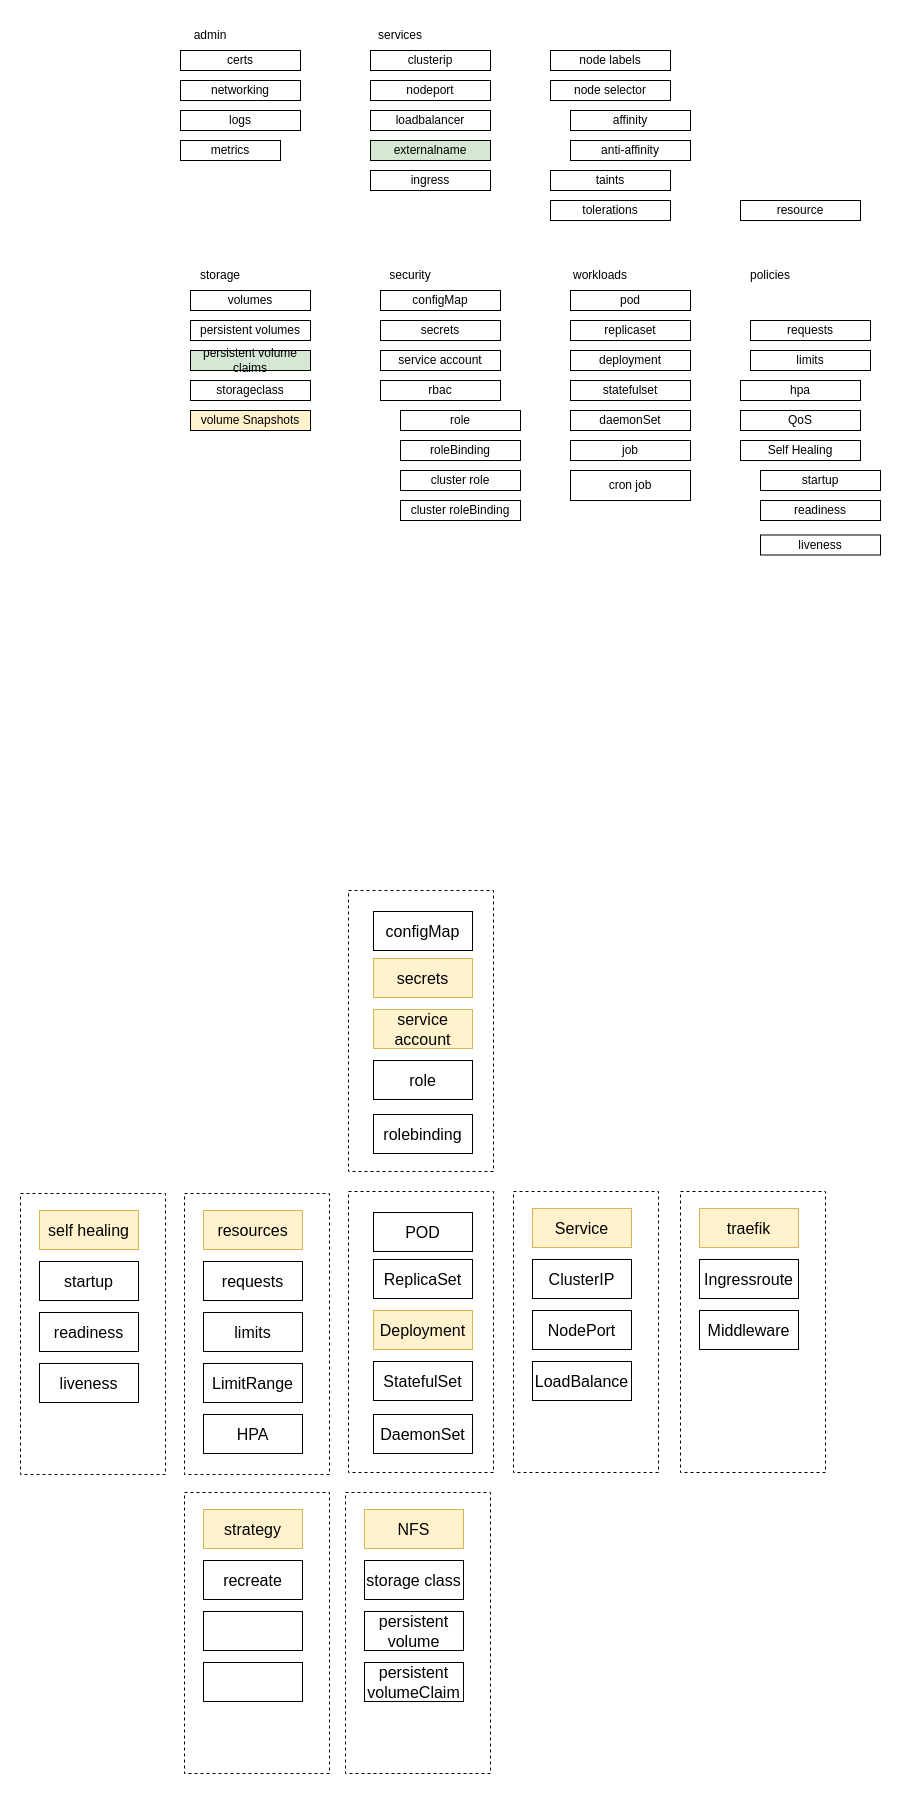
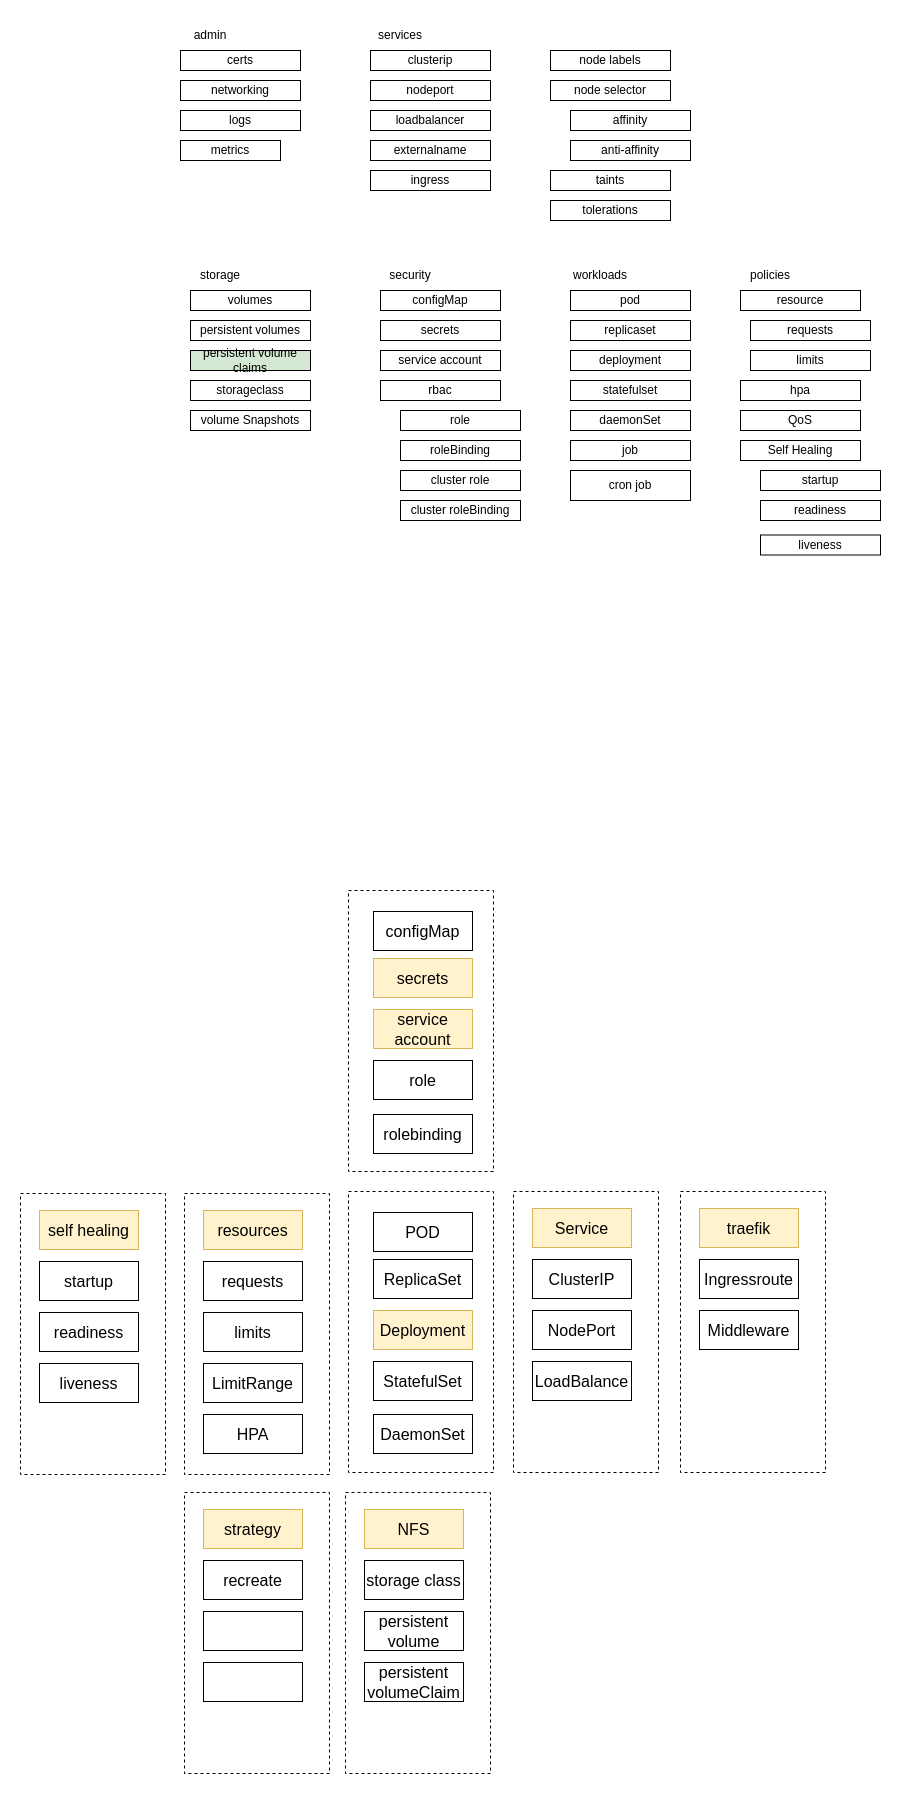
(431, 151) -> (431, 151)
(801, 211) -> (801, 301)
(251, 421) -> (251, 421)
